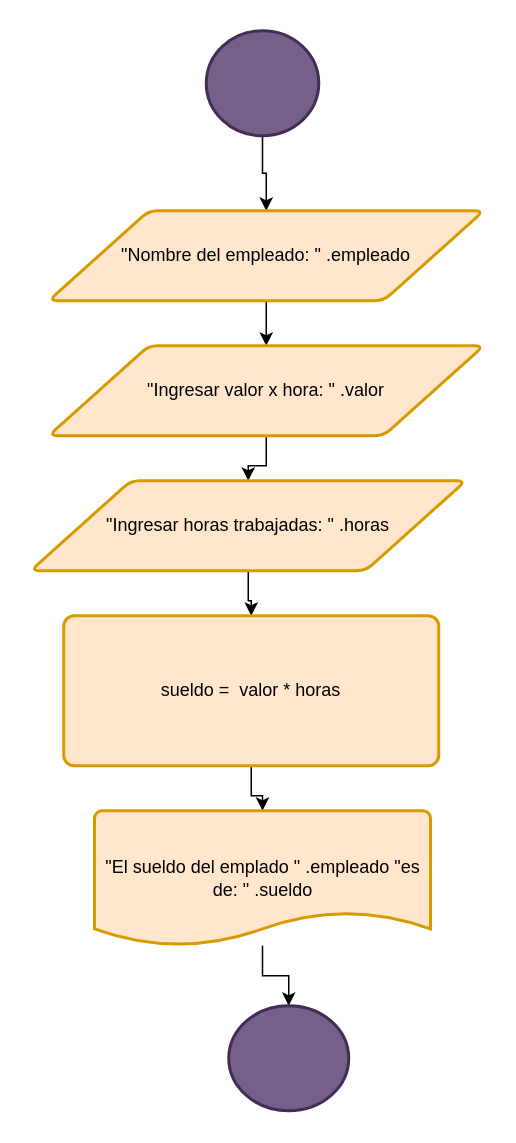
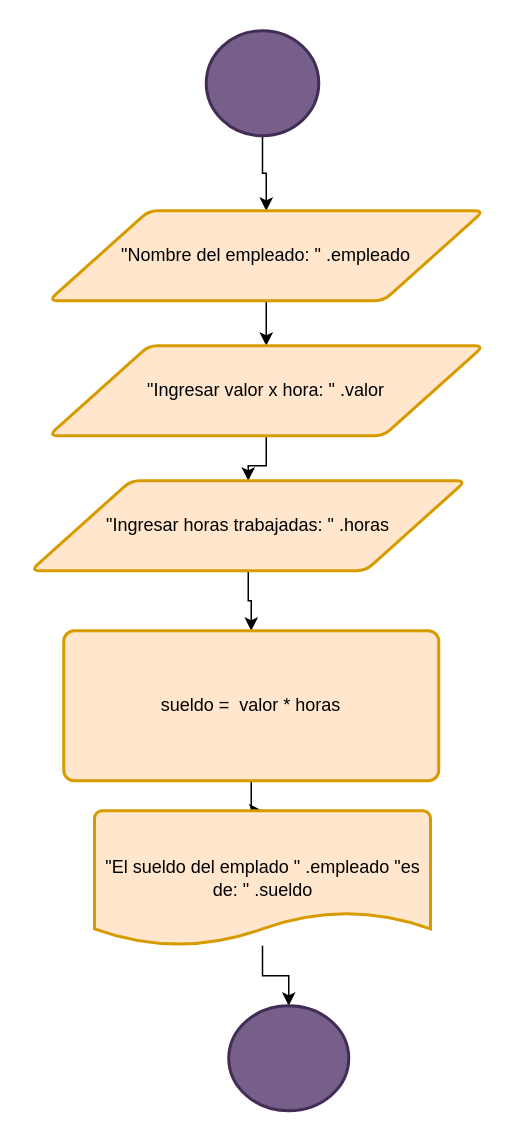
(251, 691) -> (251, 706)
